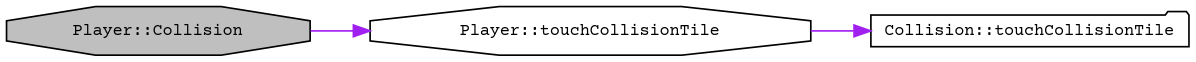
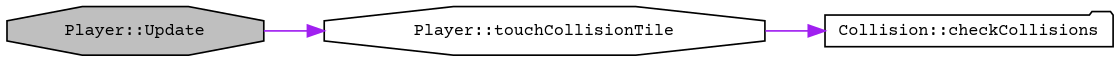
(158, 31) -> (135, 31)
(1030, 31) -> (969, 31)
